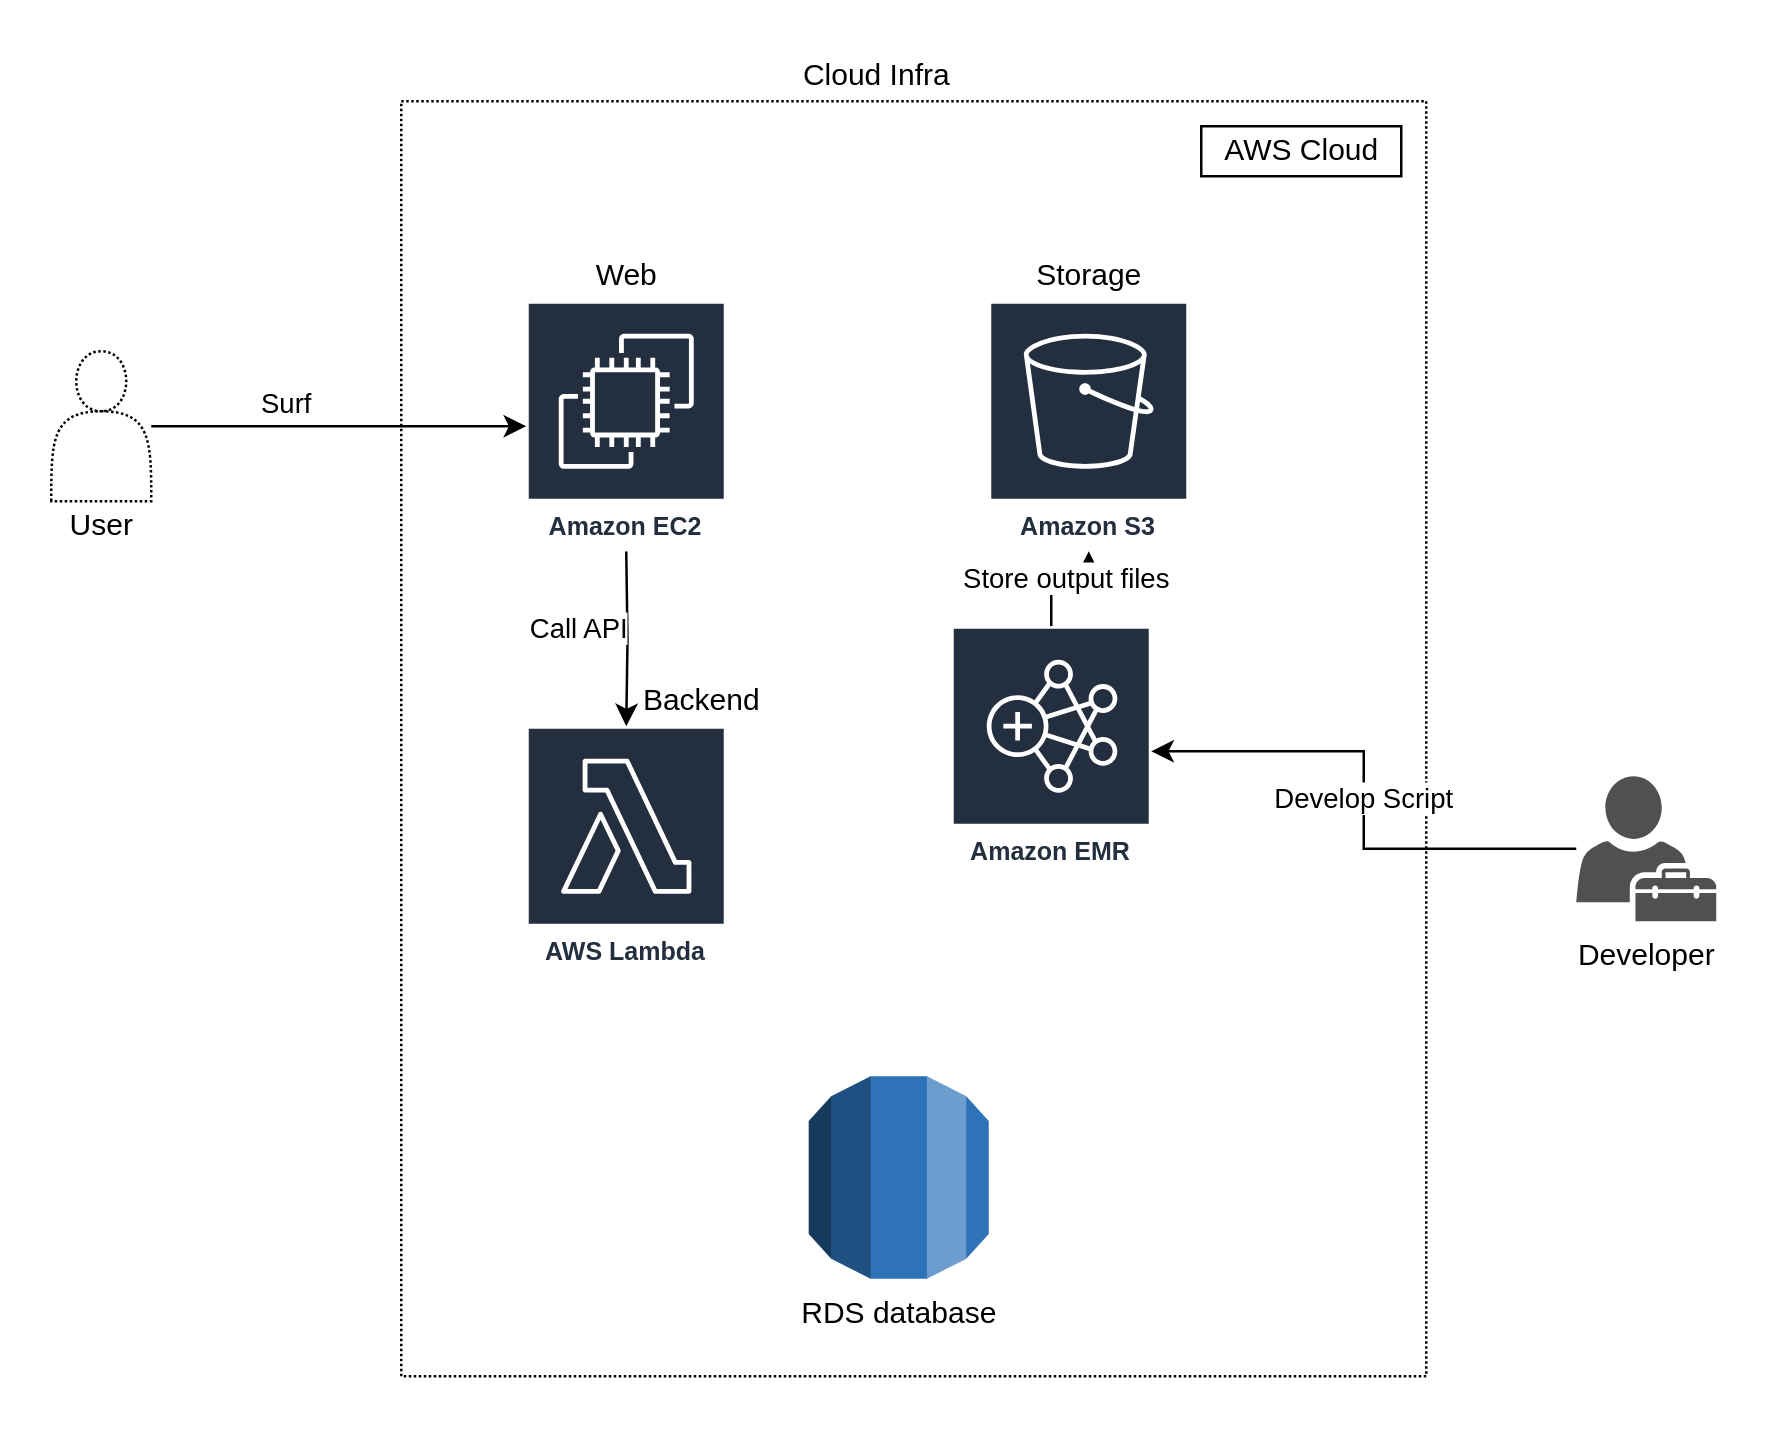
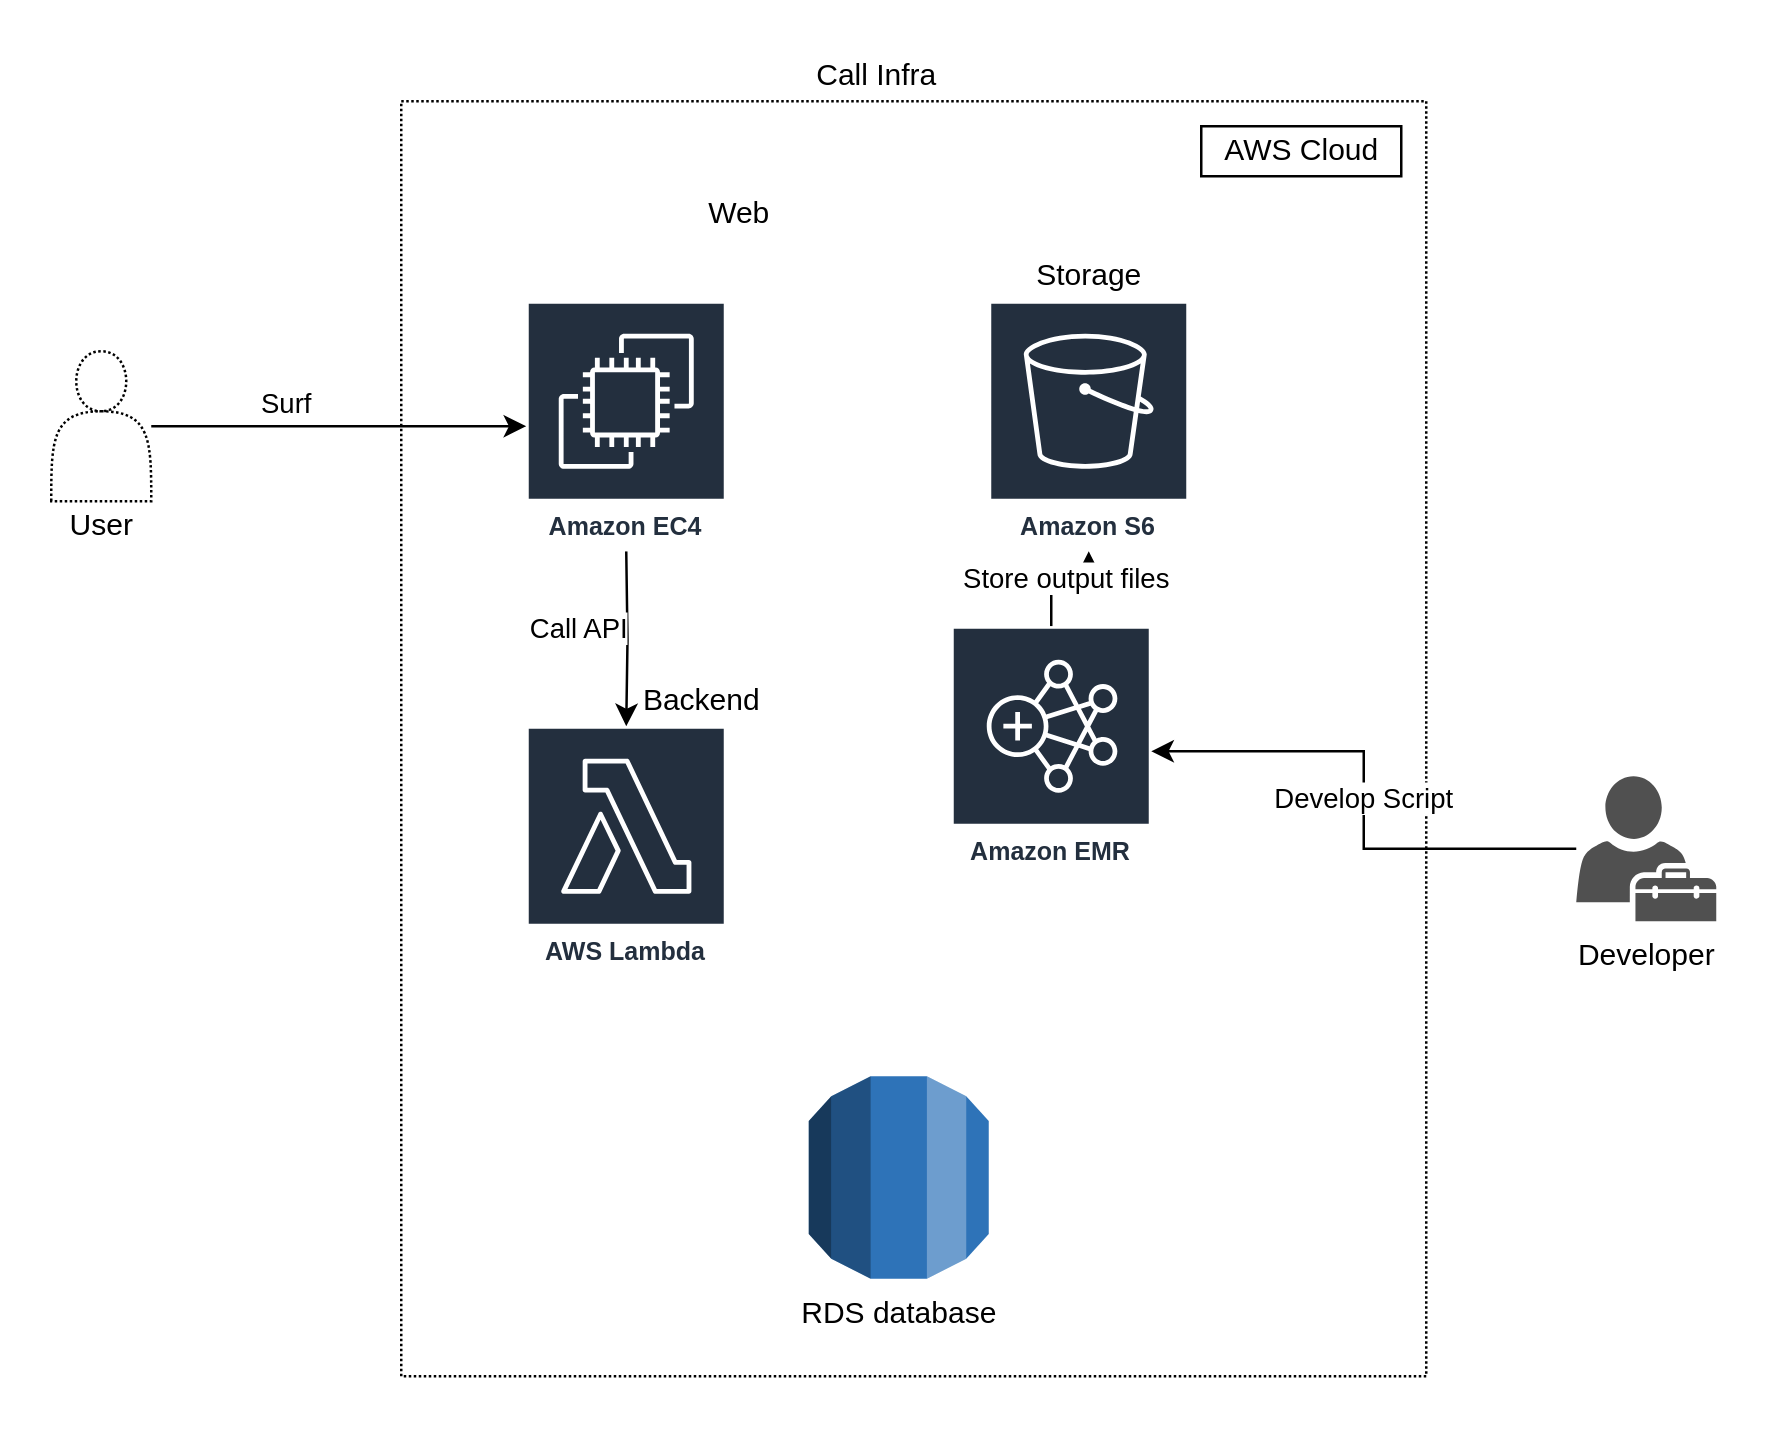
(878, 76) -> (878, 76)
(626, 276) -> (739, 214)
(626, 526) -> (626, 526)
(1089, 526) -> (1089, 526)
